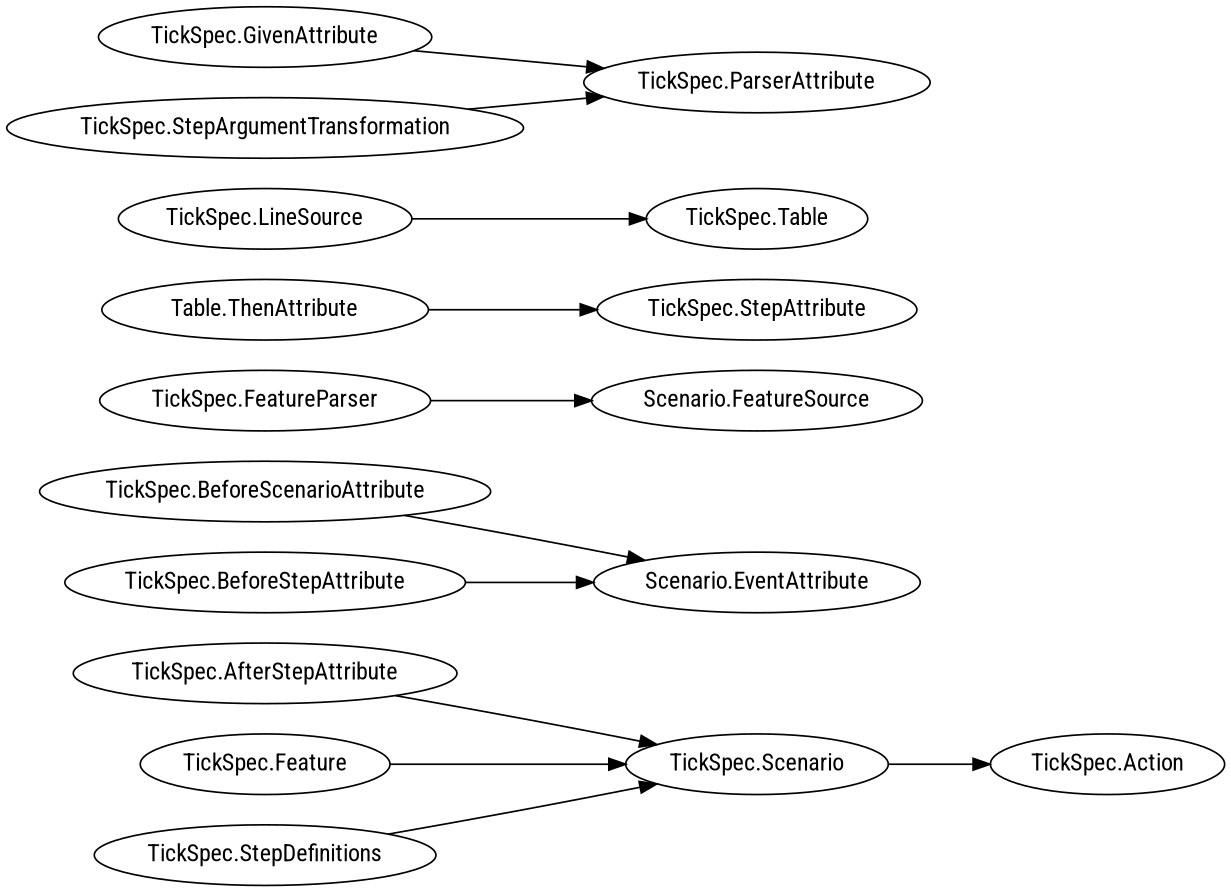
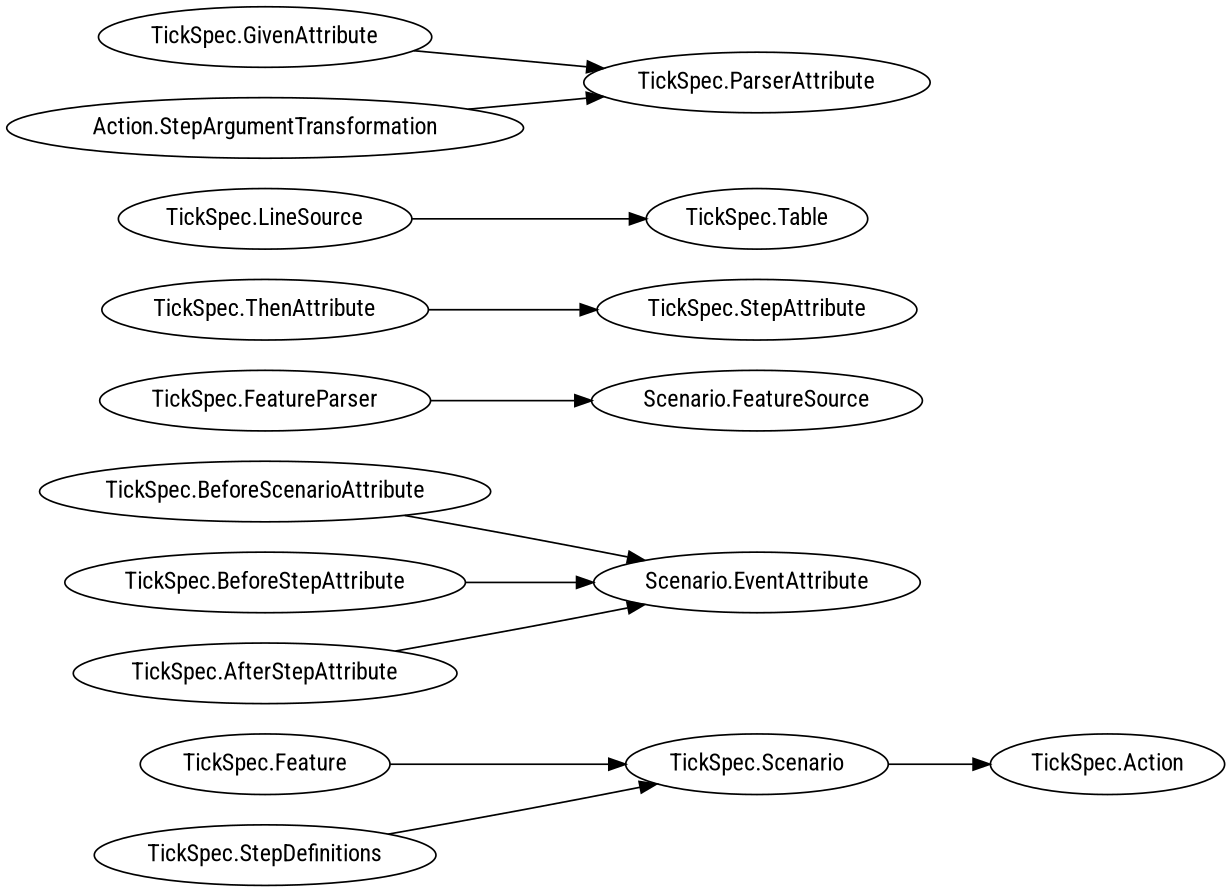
(265, 128) -> (265, 128)
(265, 310) -> (265, 310)
(518, 718) -> (512, 630)
